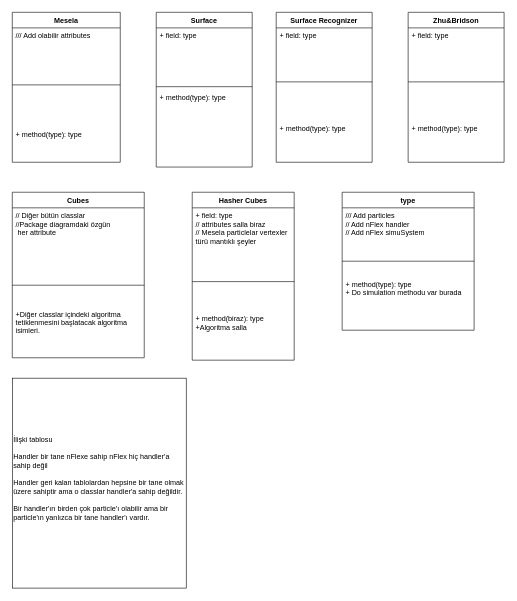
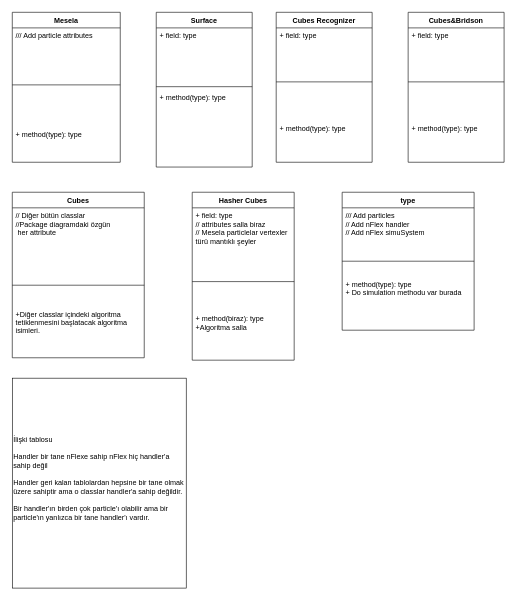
(324, 20) -> (324, 20)
(456, 20) -> (456, 20)
(63, 36) -> (64, 36)
